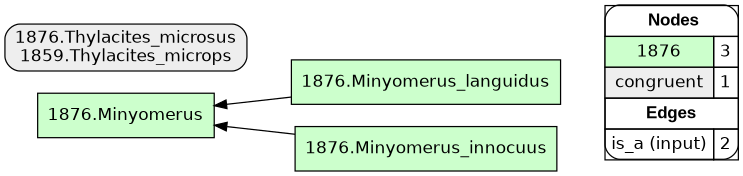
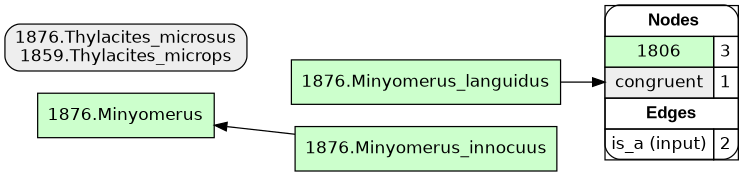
(659, 51) -> (659, 51)
(259, 101) -> (577, 82)
